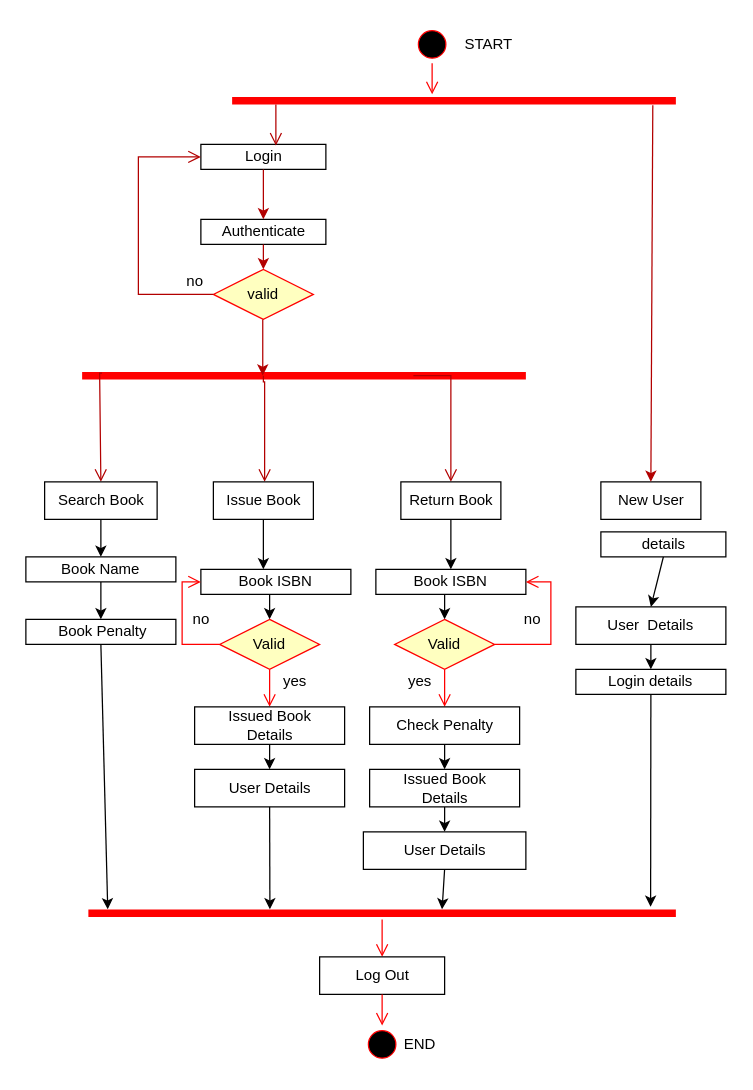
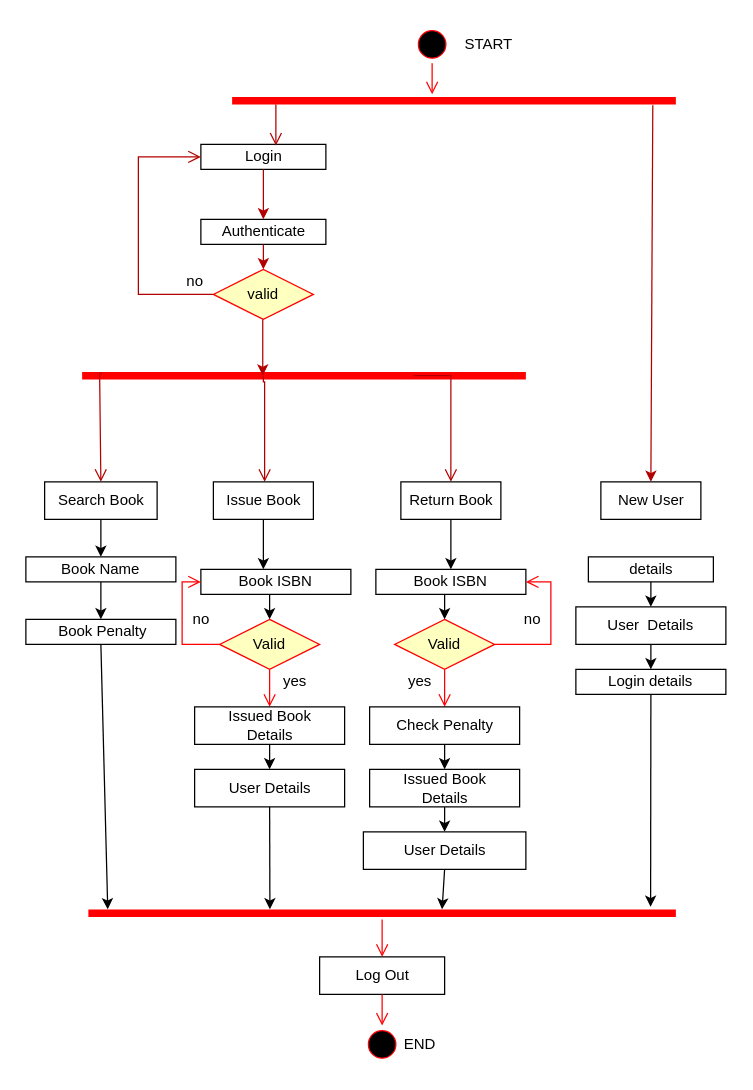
(663, 544) -> (651, 569)
